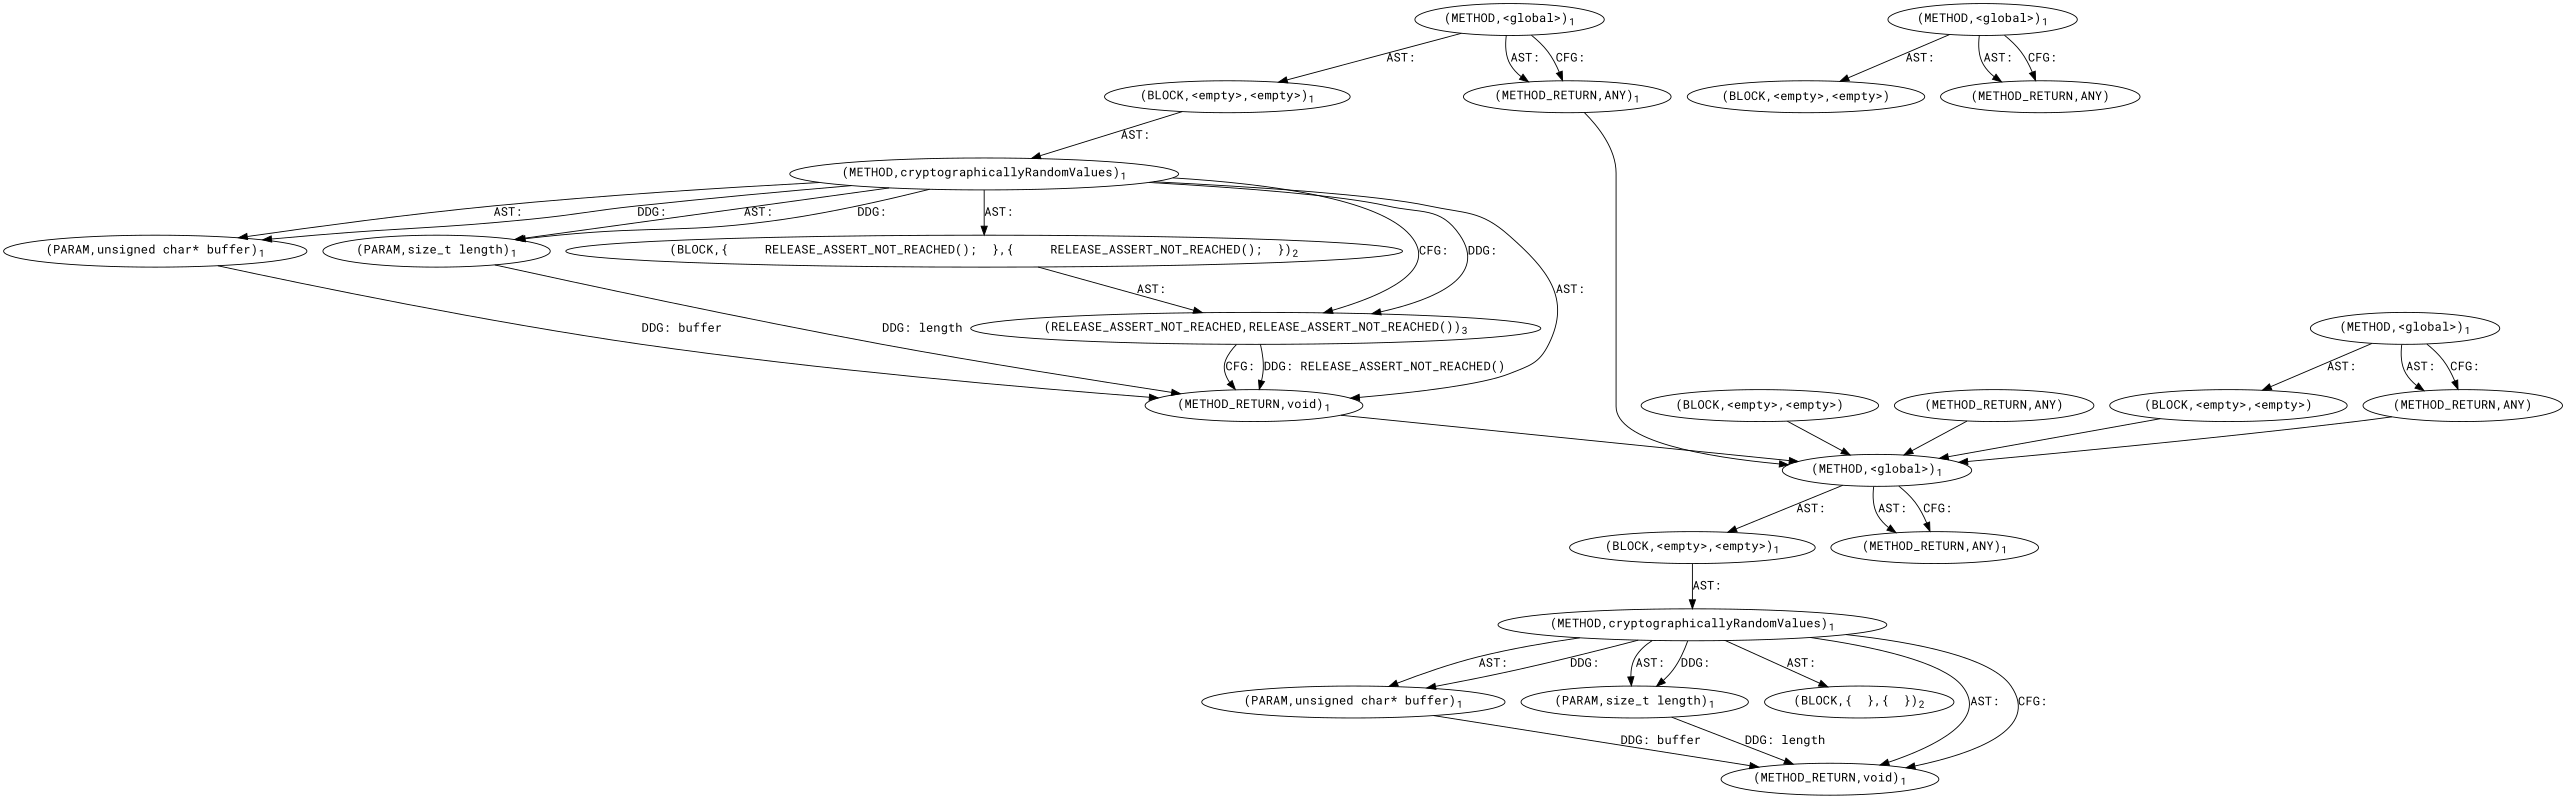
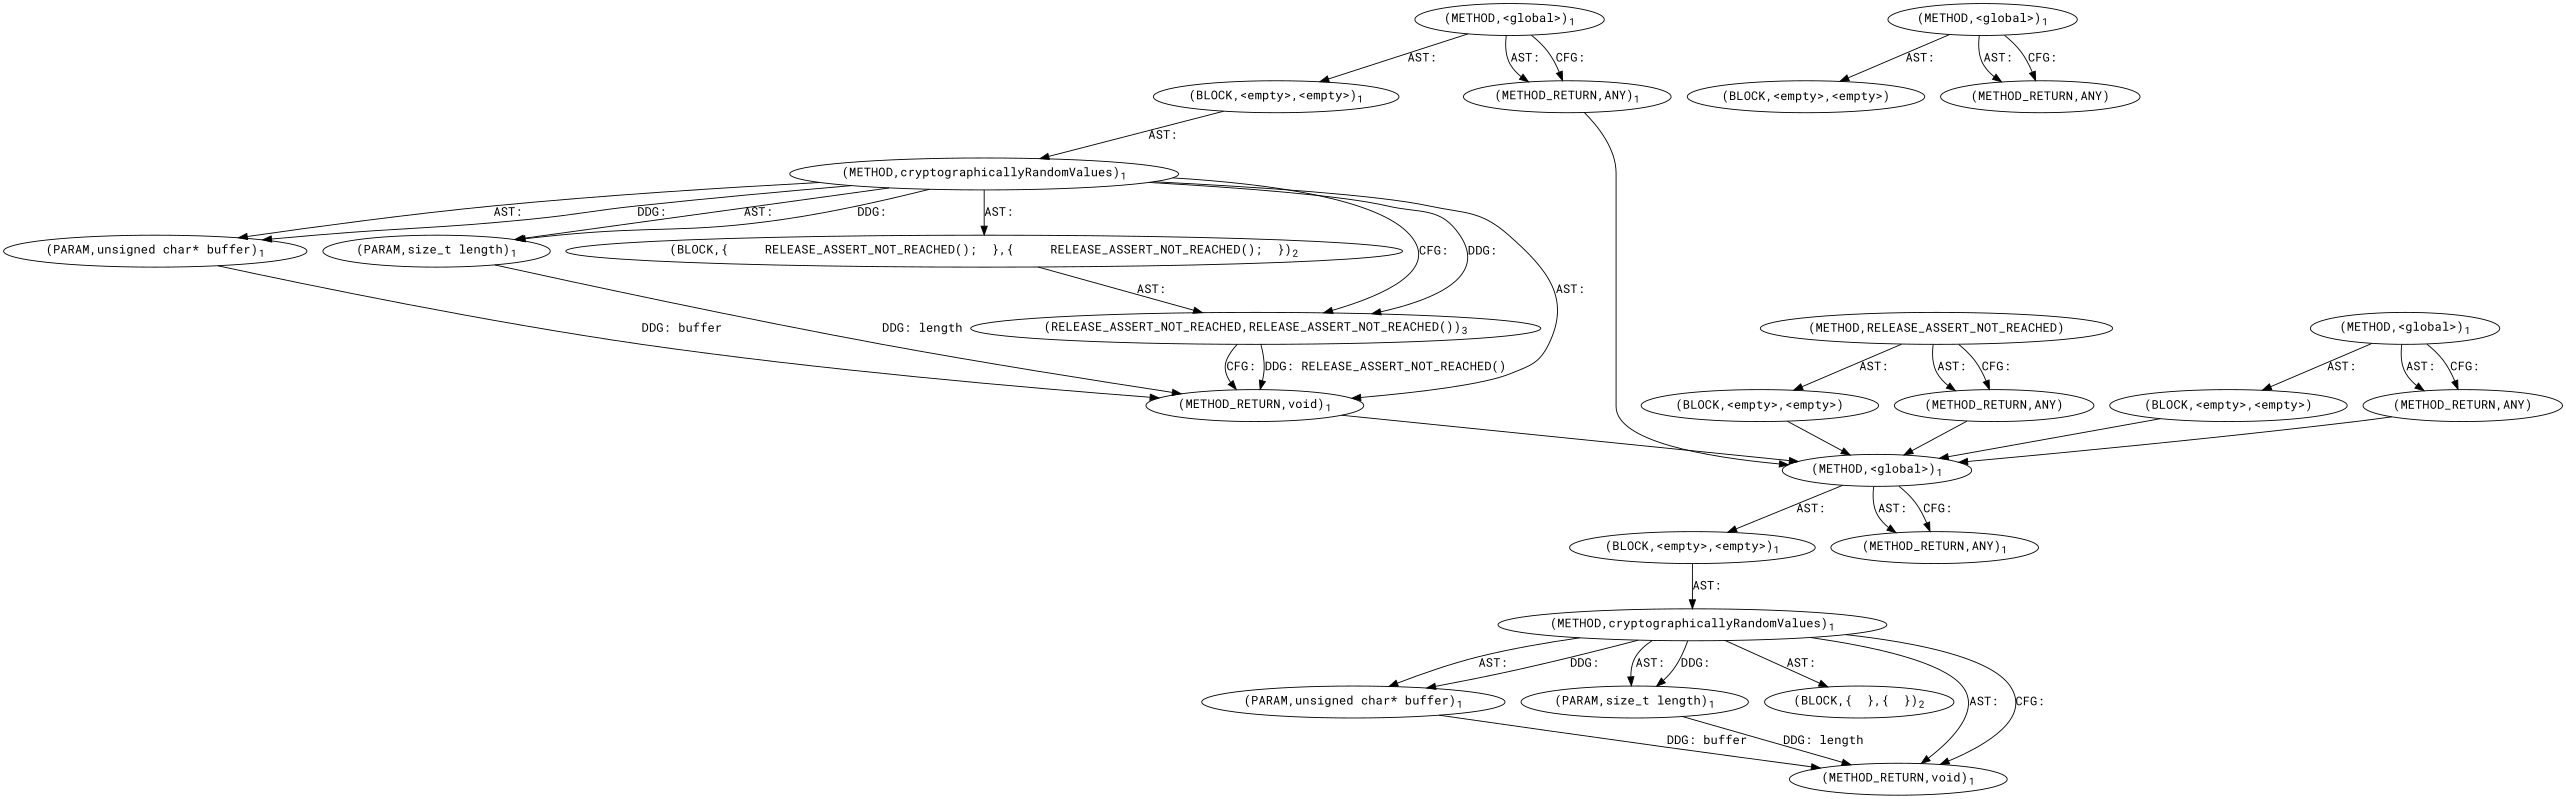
none -> (1936, 328)
